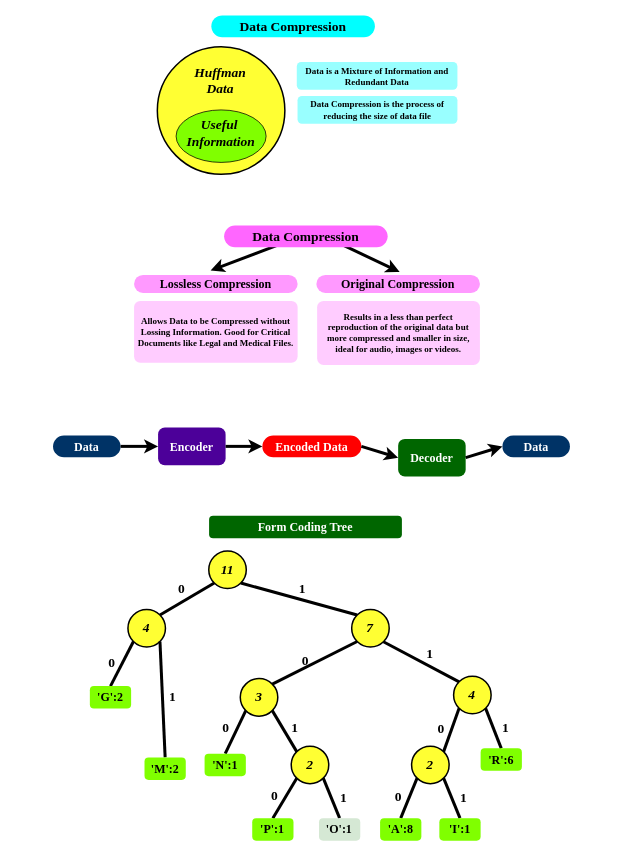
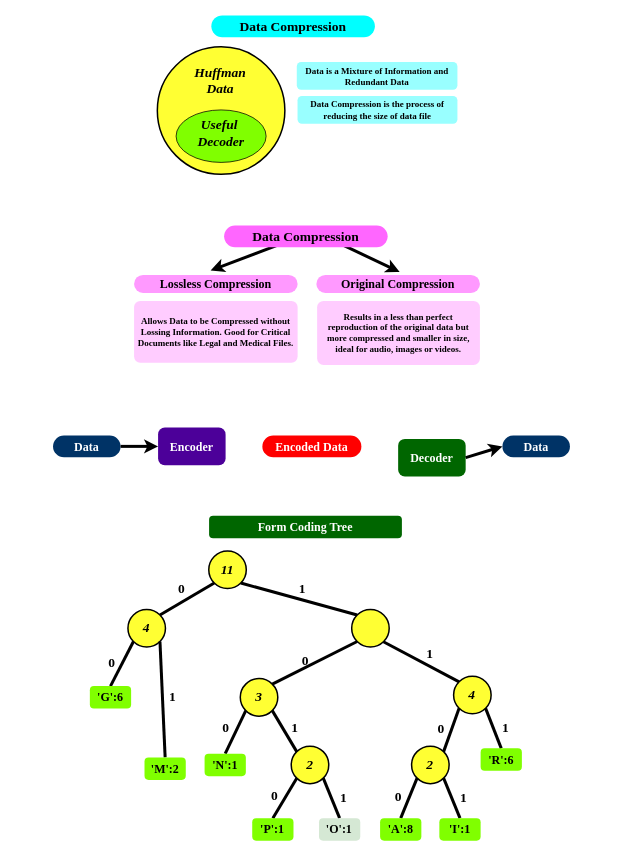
(221, 133) -> (221, 133)
(239, 446) -> none
(375, 450) -> none
(370, 628) -> none
(110, 697) -> (110, 697)
